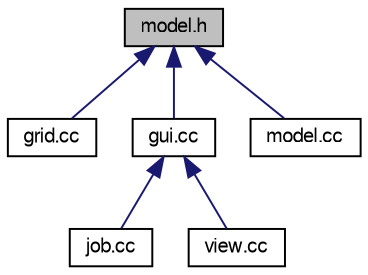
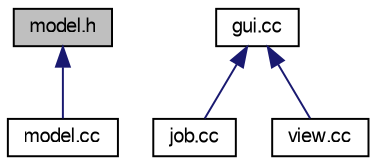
(174, 93) -> none
(52, 138) -> none
